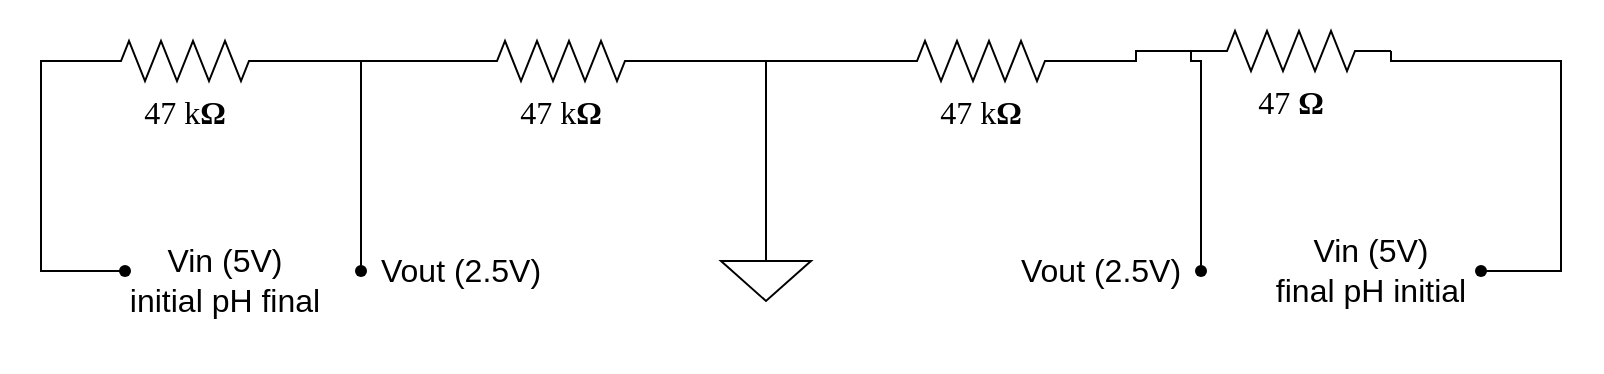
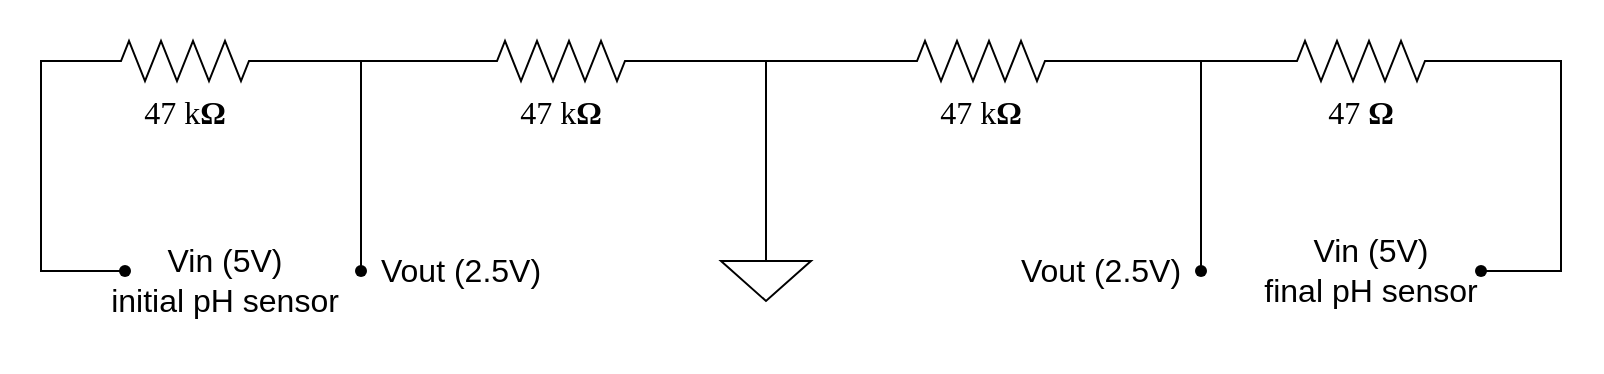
(1291, 51) -> (1361, 61)
(1372, 271) -> (1372, 271)
(226, 281) -> (226, 281)
